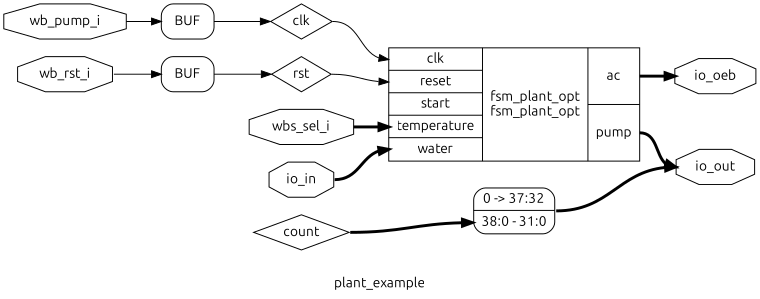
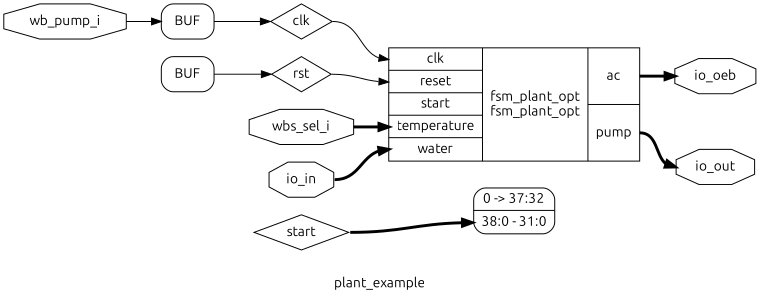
(65, 74) -> none
(612, 192) -> none
(301, 232) -> (301, 232)
